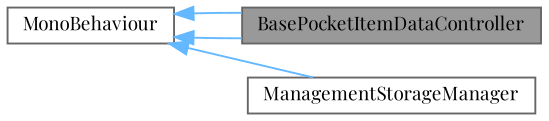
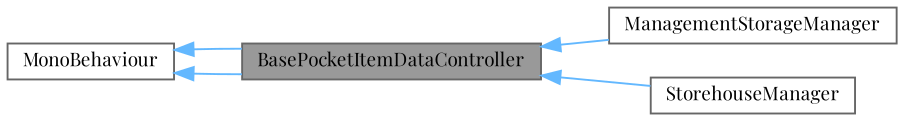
(250, 63) -> (585, 42)
none -> (753, 96)
